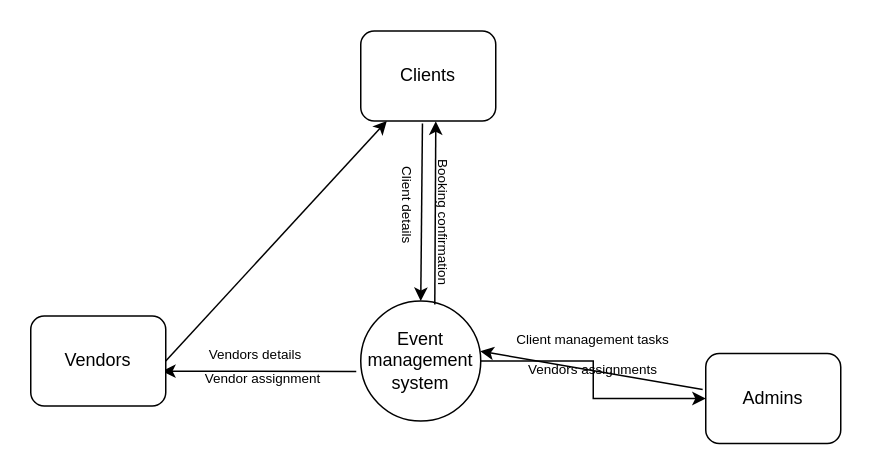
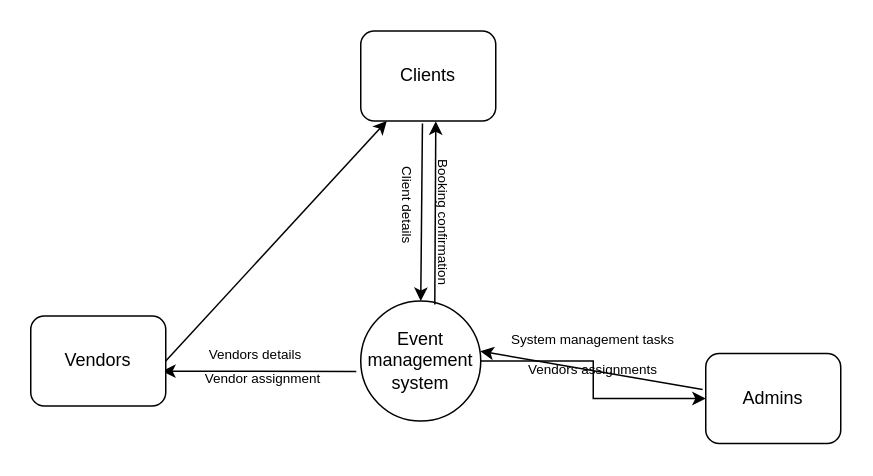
(593, 338) -> (593, 338)
